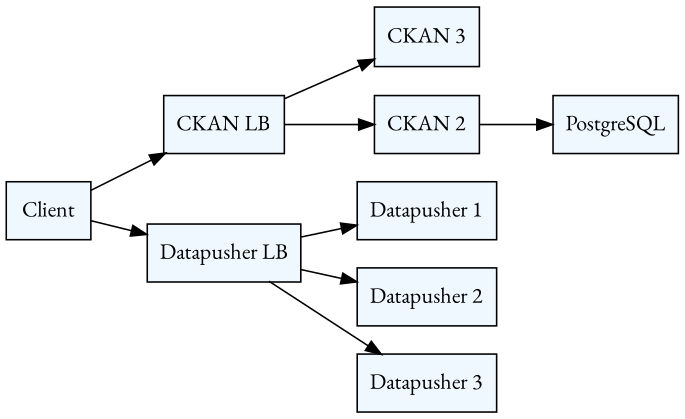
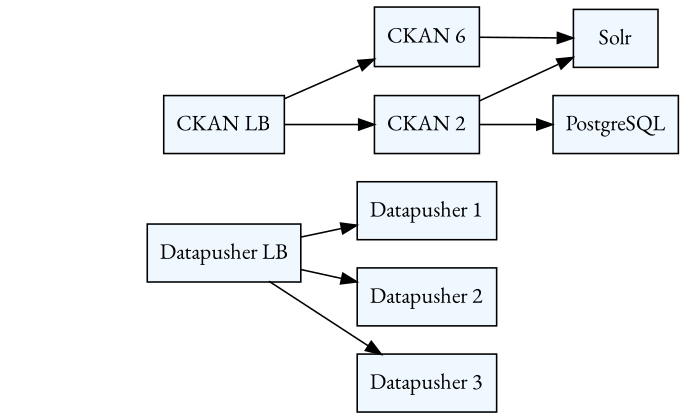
(427, 37) -> (427, 37)
none -> (616, 38)
(49, 211) -> none
